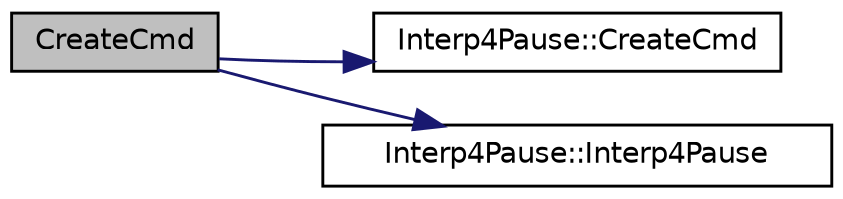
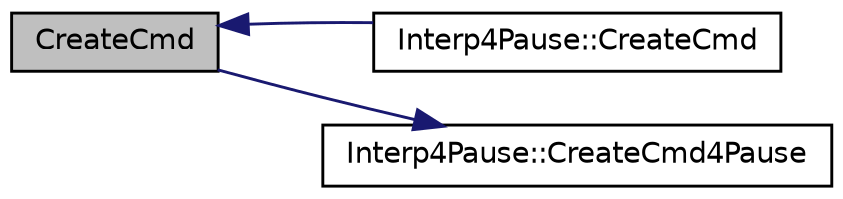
(281, 61) -> (311, 23)
(577, 156) -> (577, 156)
